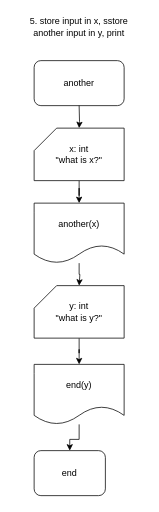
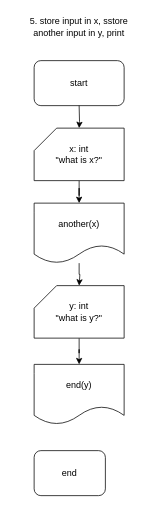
(79, 83) -> (79, 83)
(73, 439) -> none
